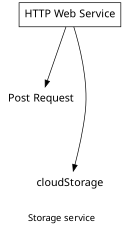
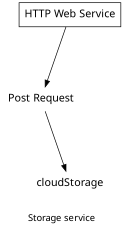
(86, 96) -> (54, 138)
